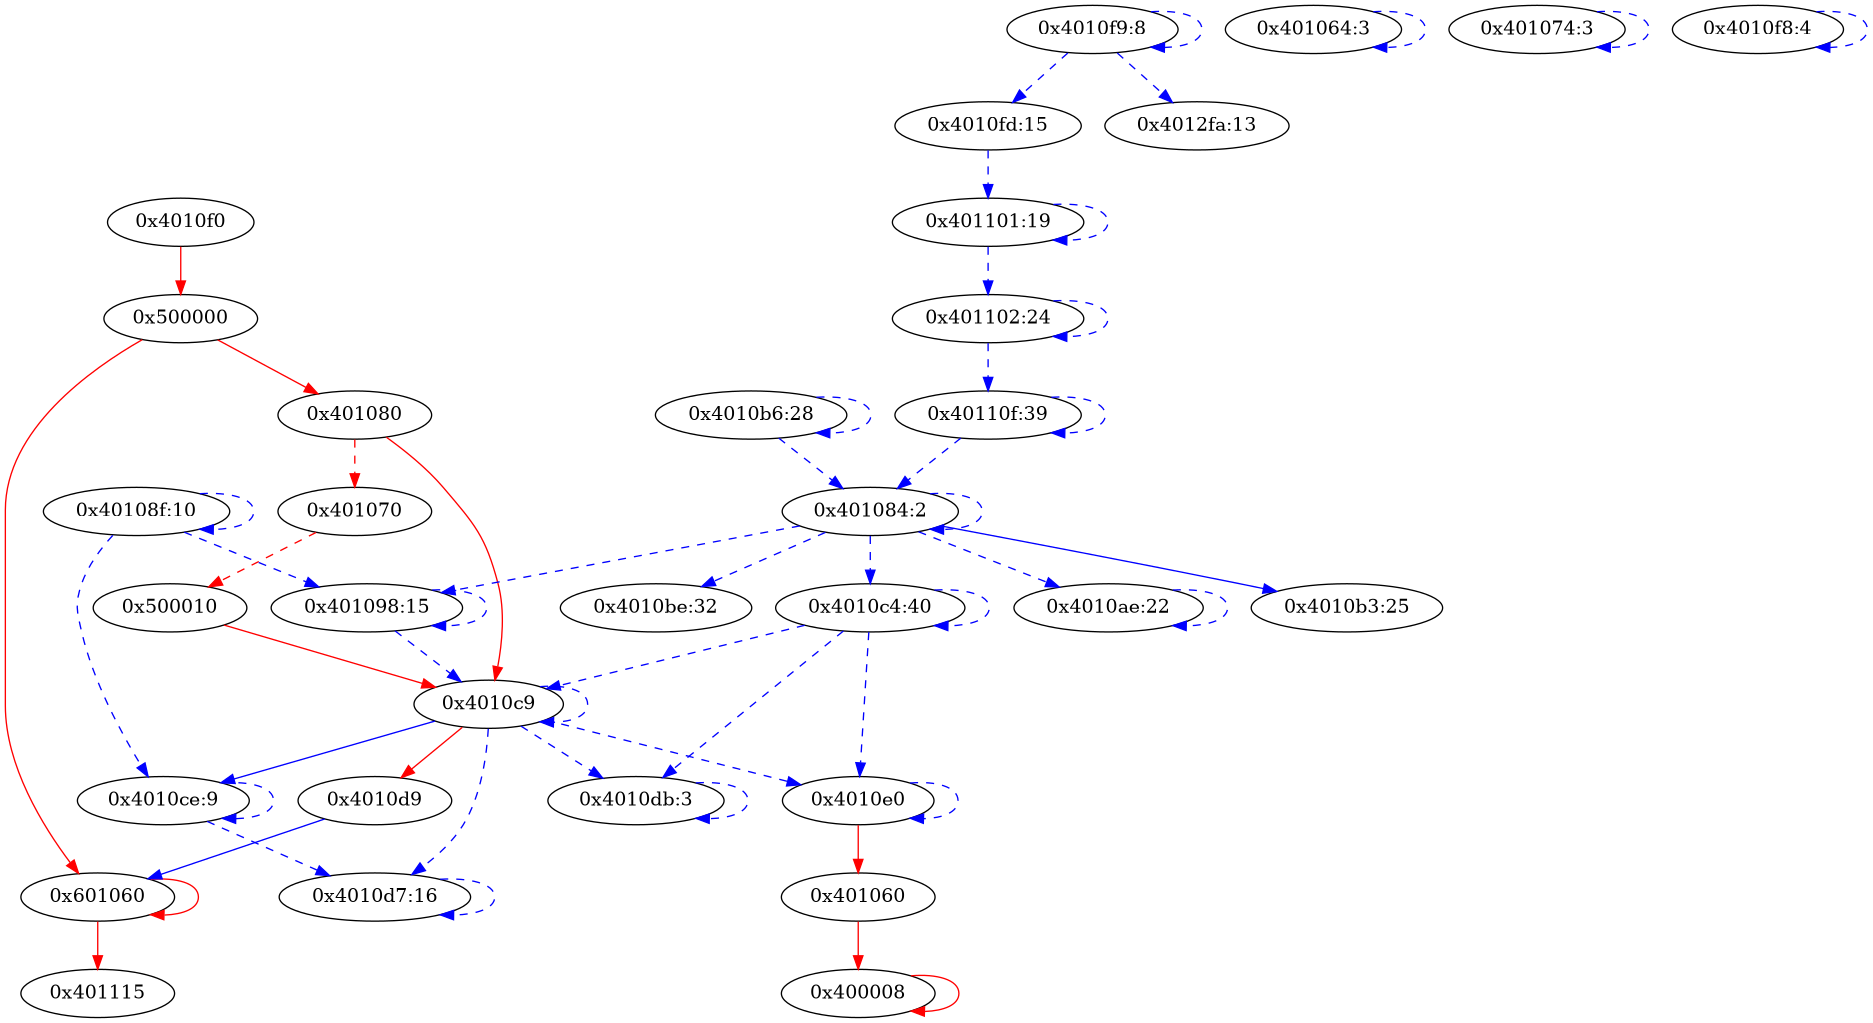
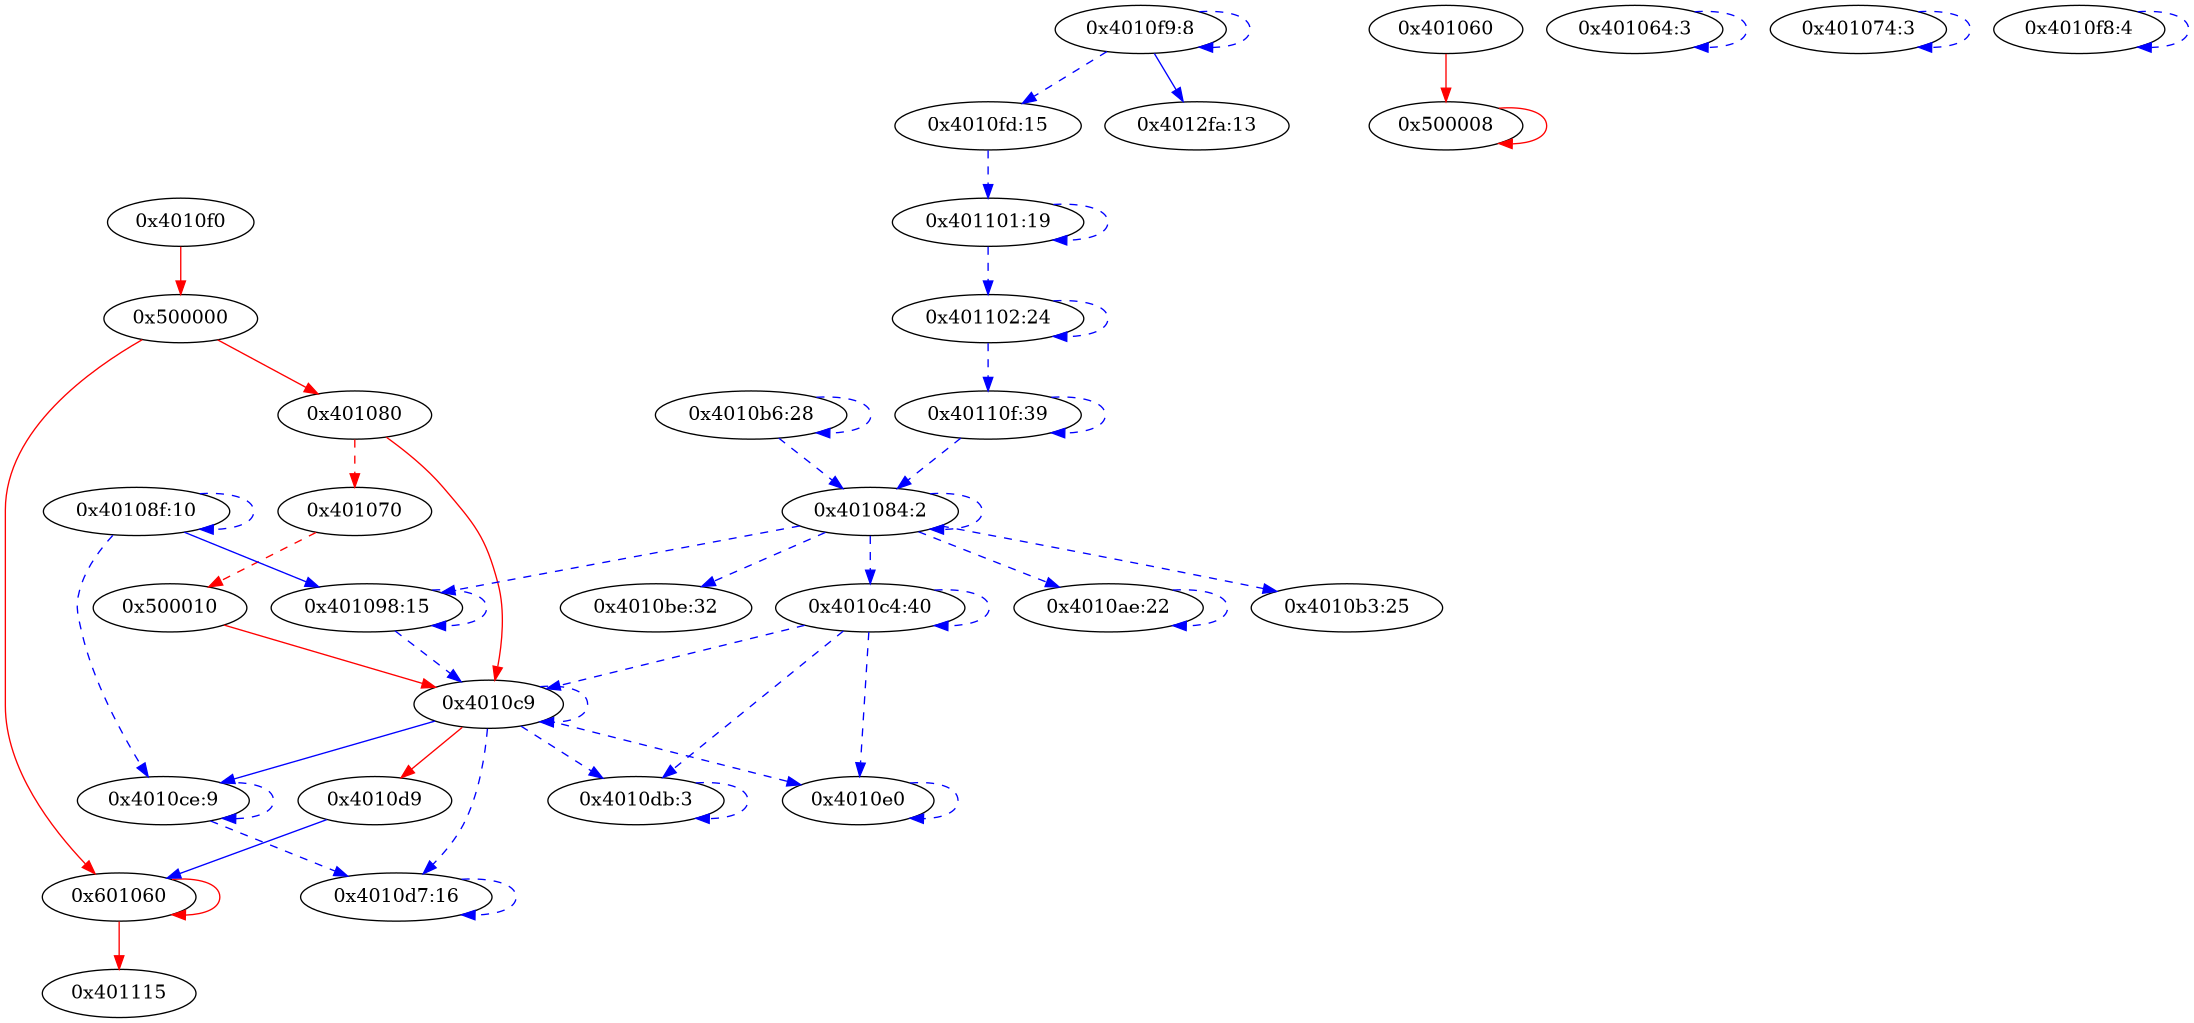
(1140, 73) -> (1165, 72)
(245, 557) -> (245, 557)
(1102, 557) -> (1102, 557)
(858, 842) -> none
(858, 993) -> (1446, 126)
